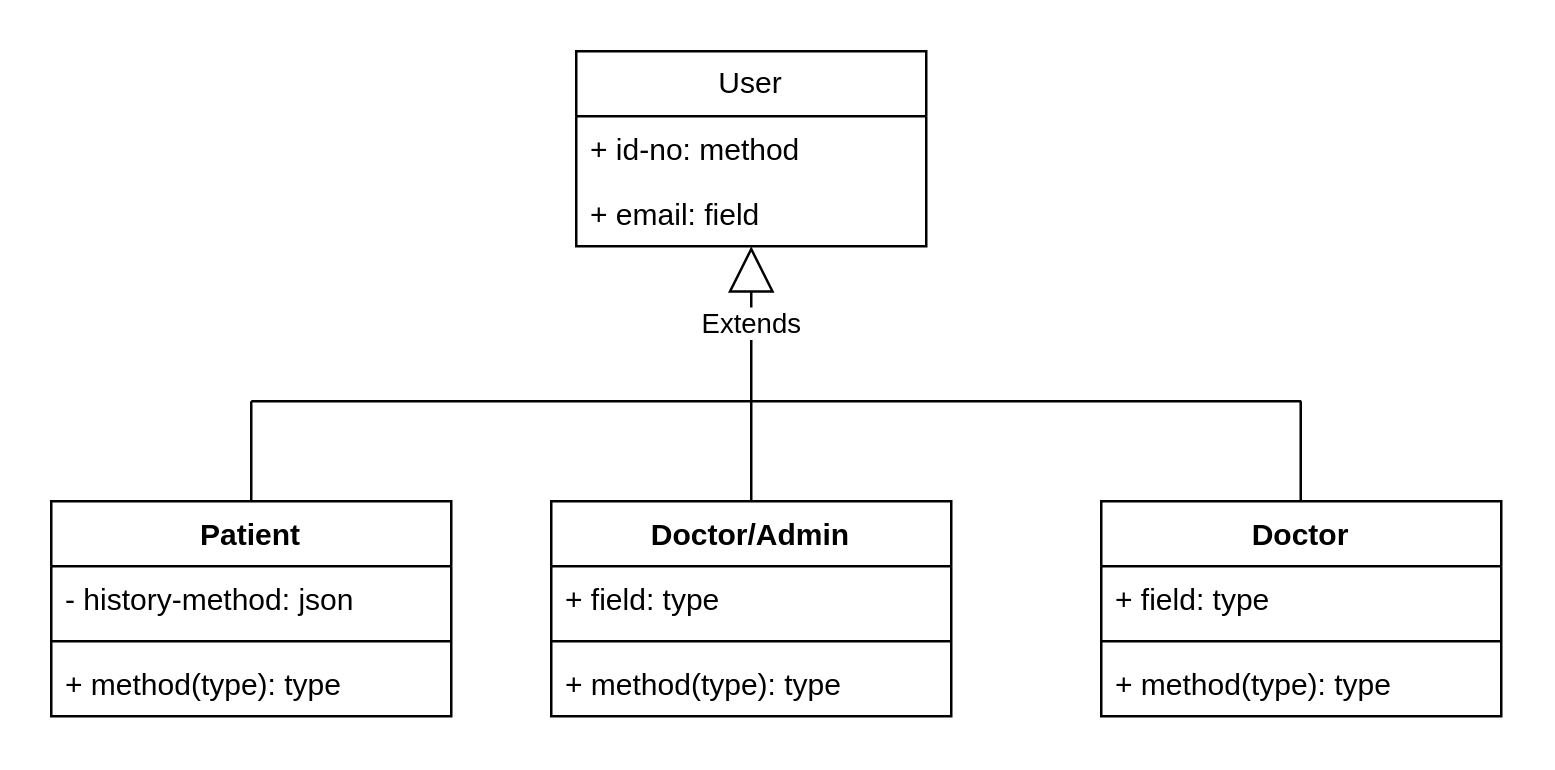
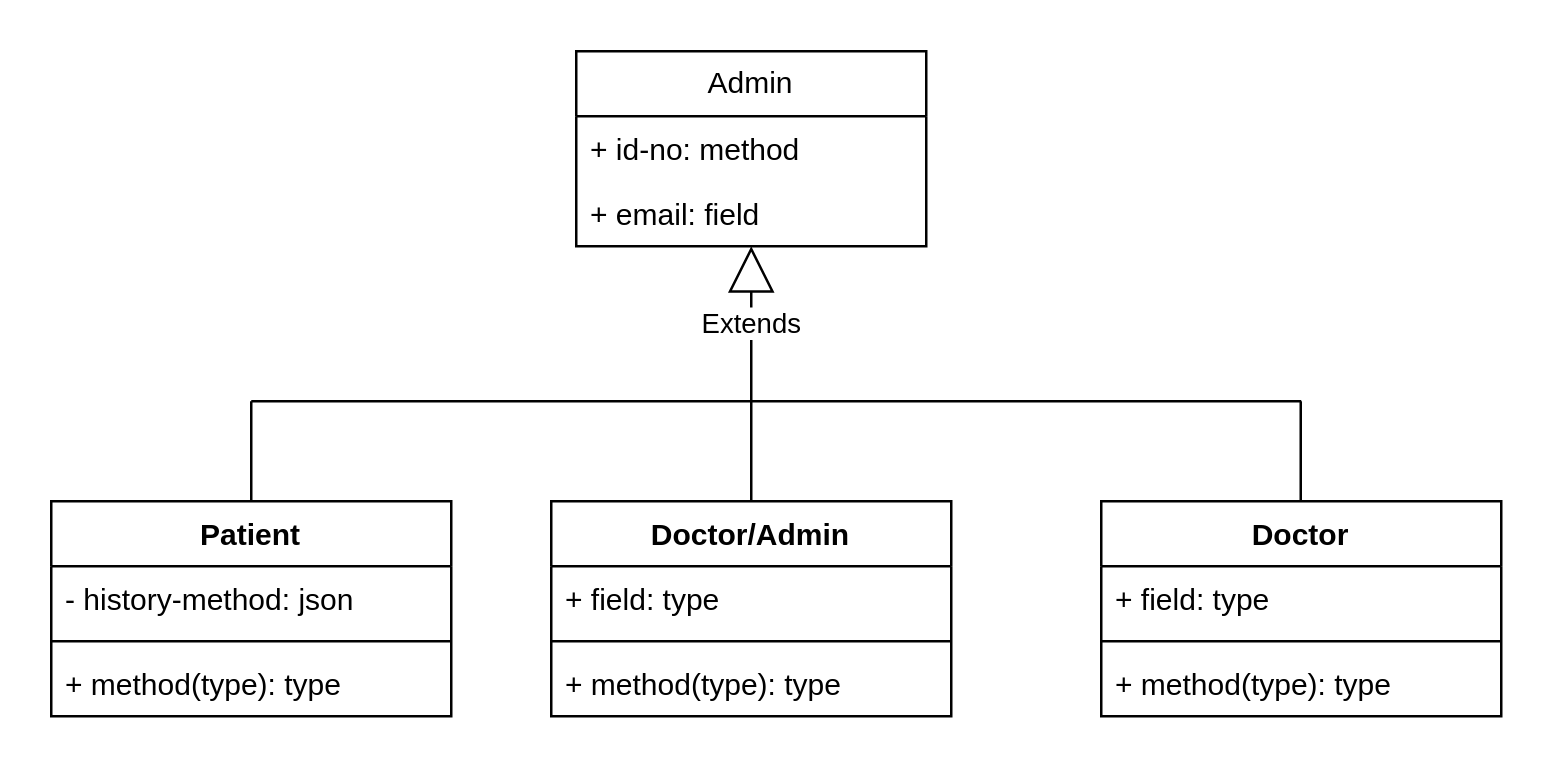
(751, 84) -> (751, 84)
